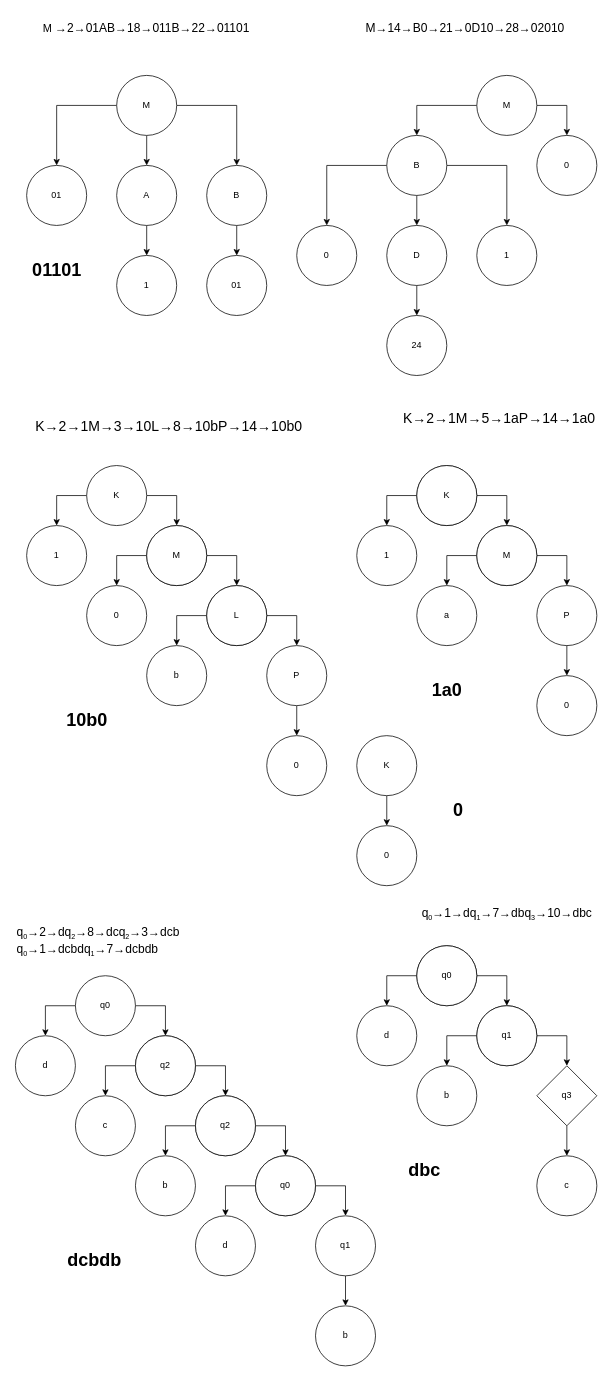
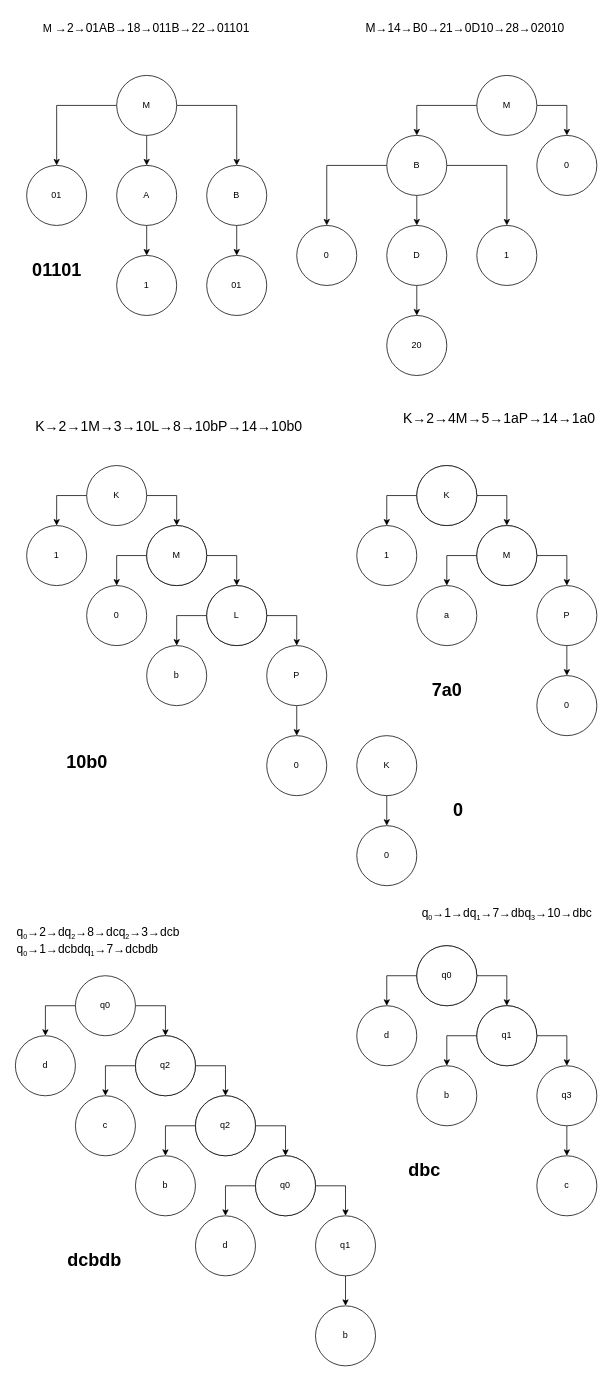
(417, 345) -> (417, 345)
(451, 416) -> (451, 416)
(447, 690) -> (447, 690)
(87, 720) -> (87, 762)
(567, 1095) -> (567, 1095)
